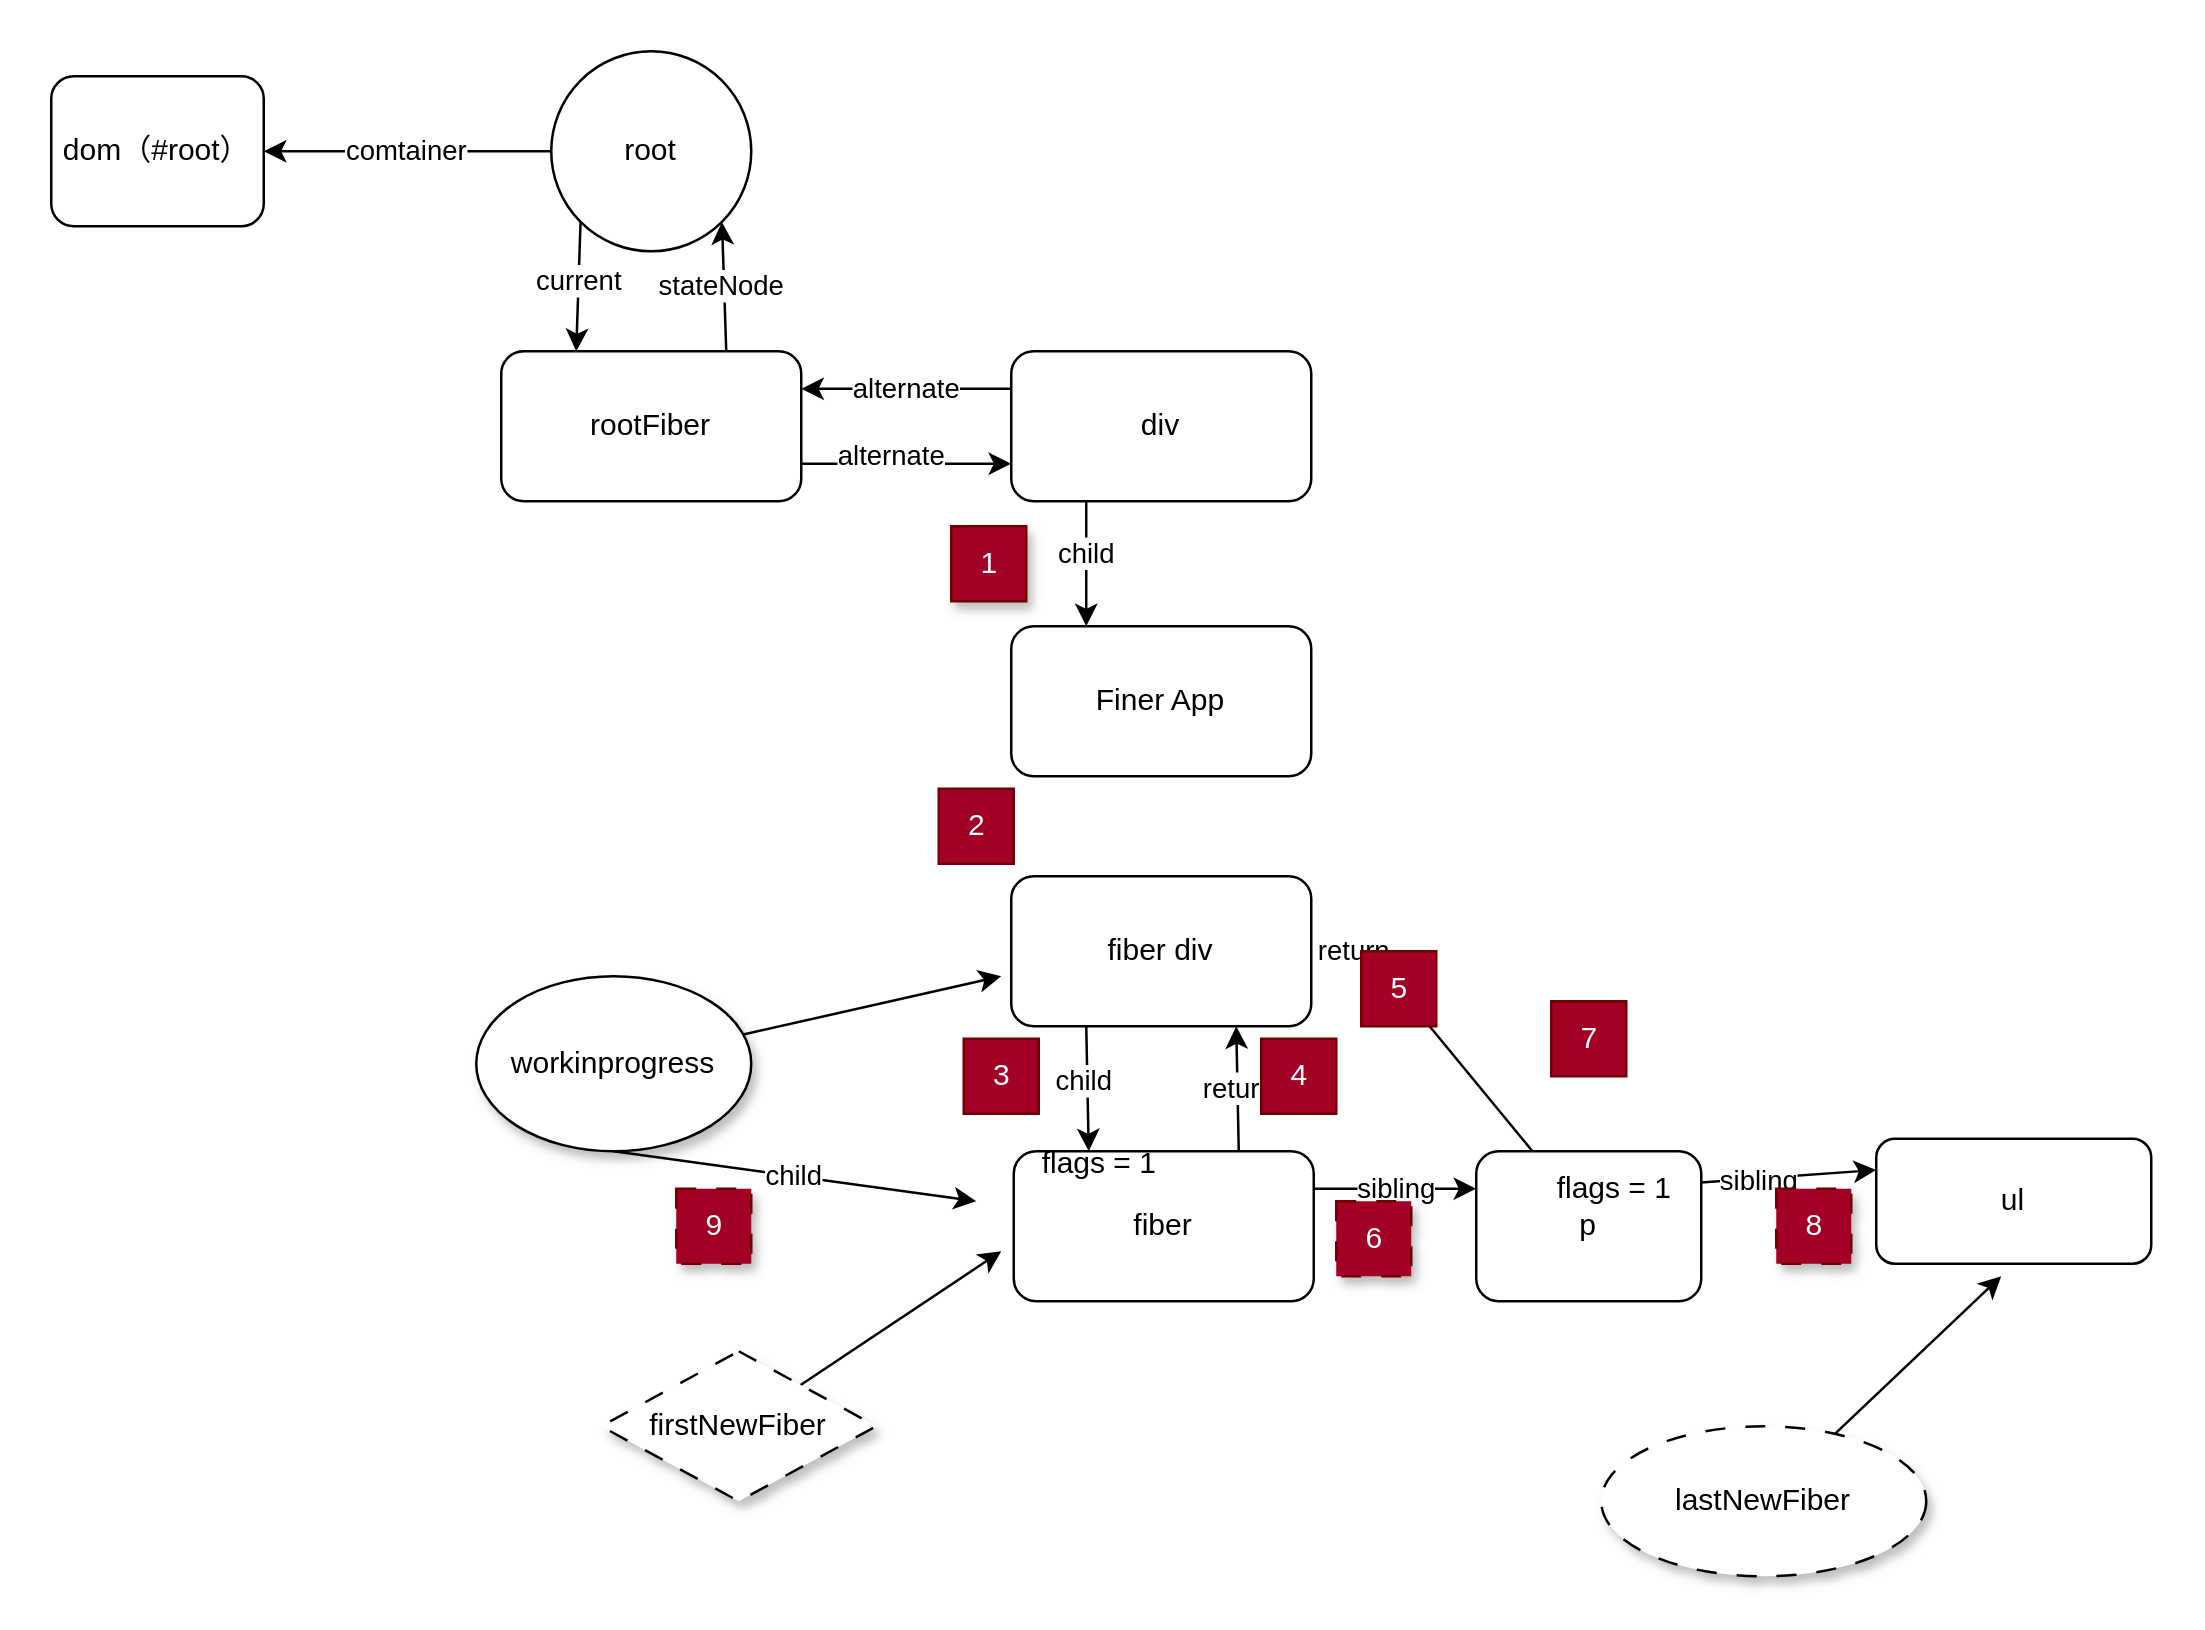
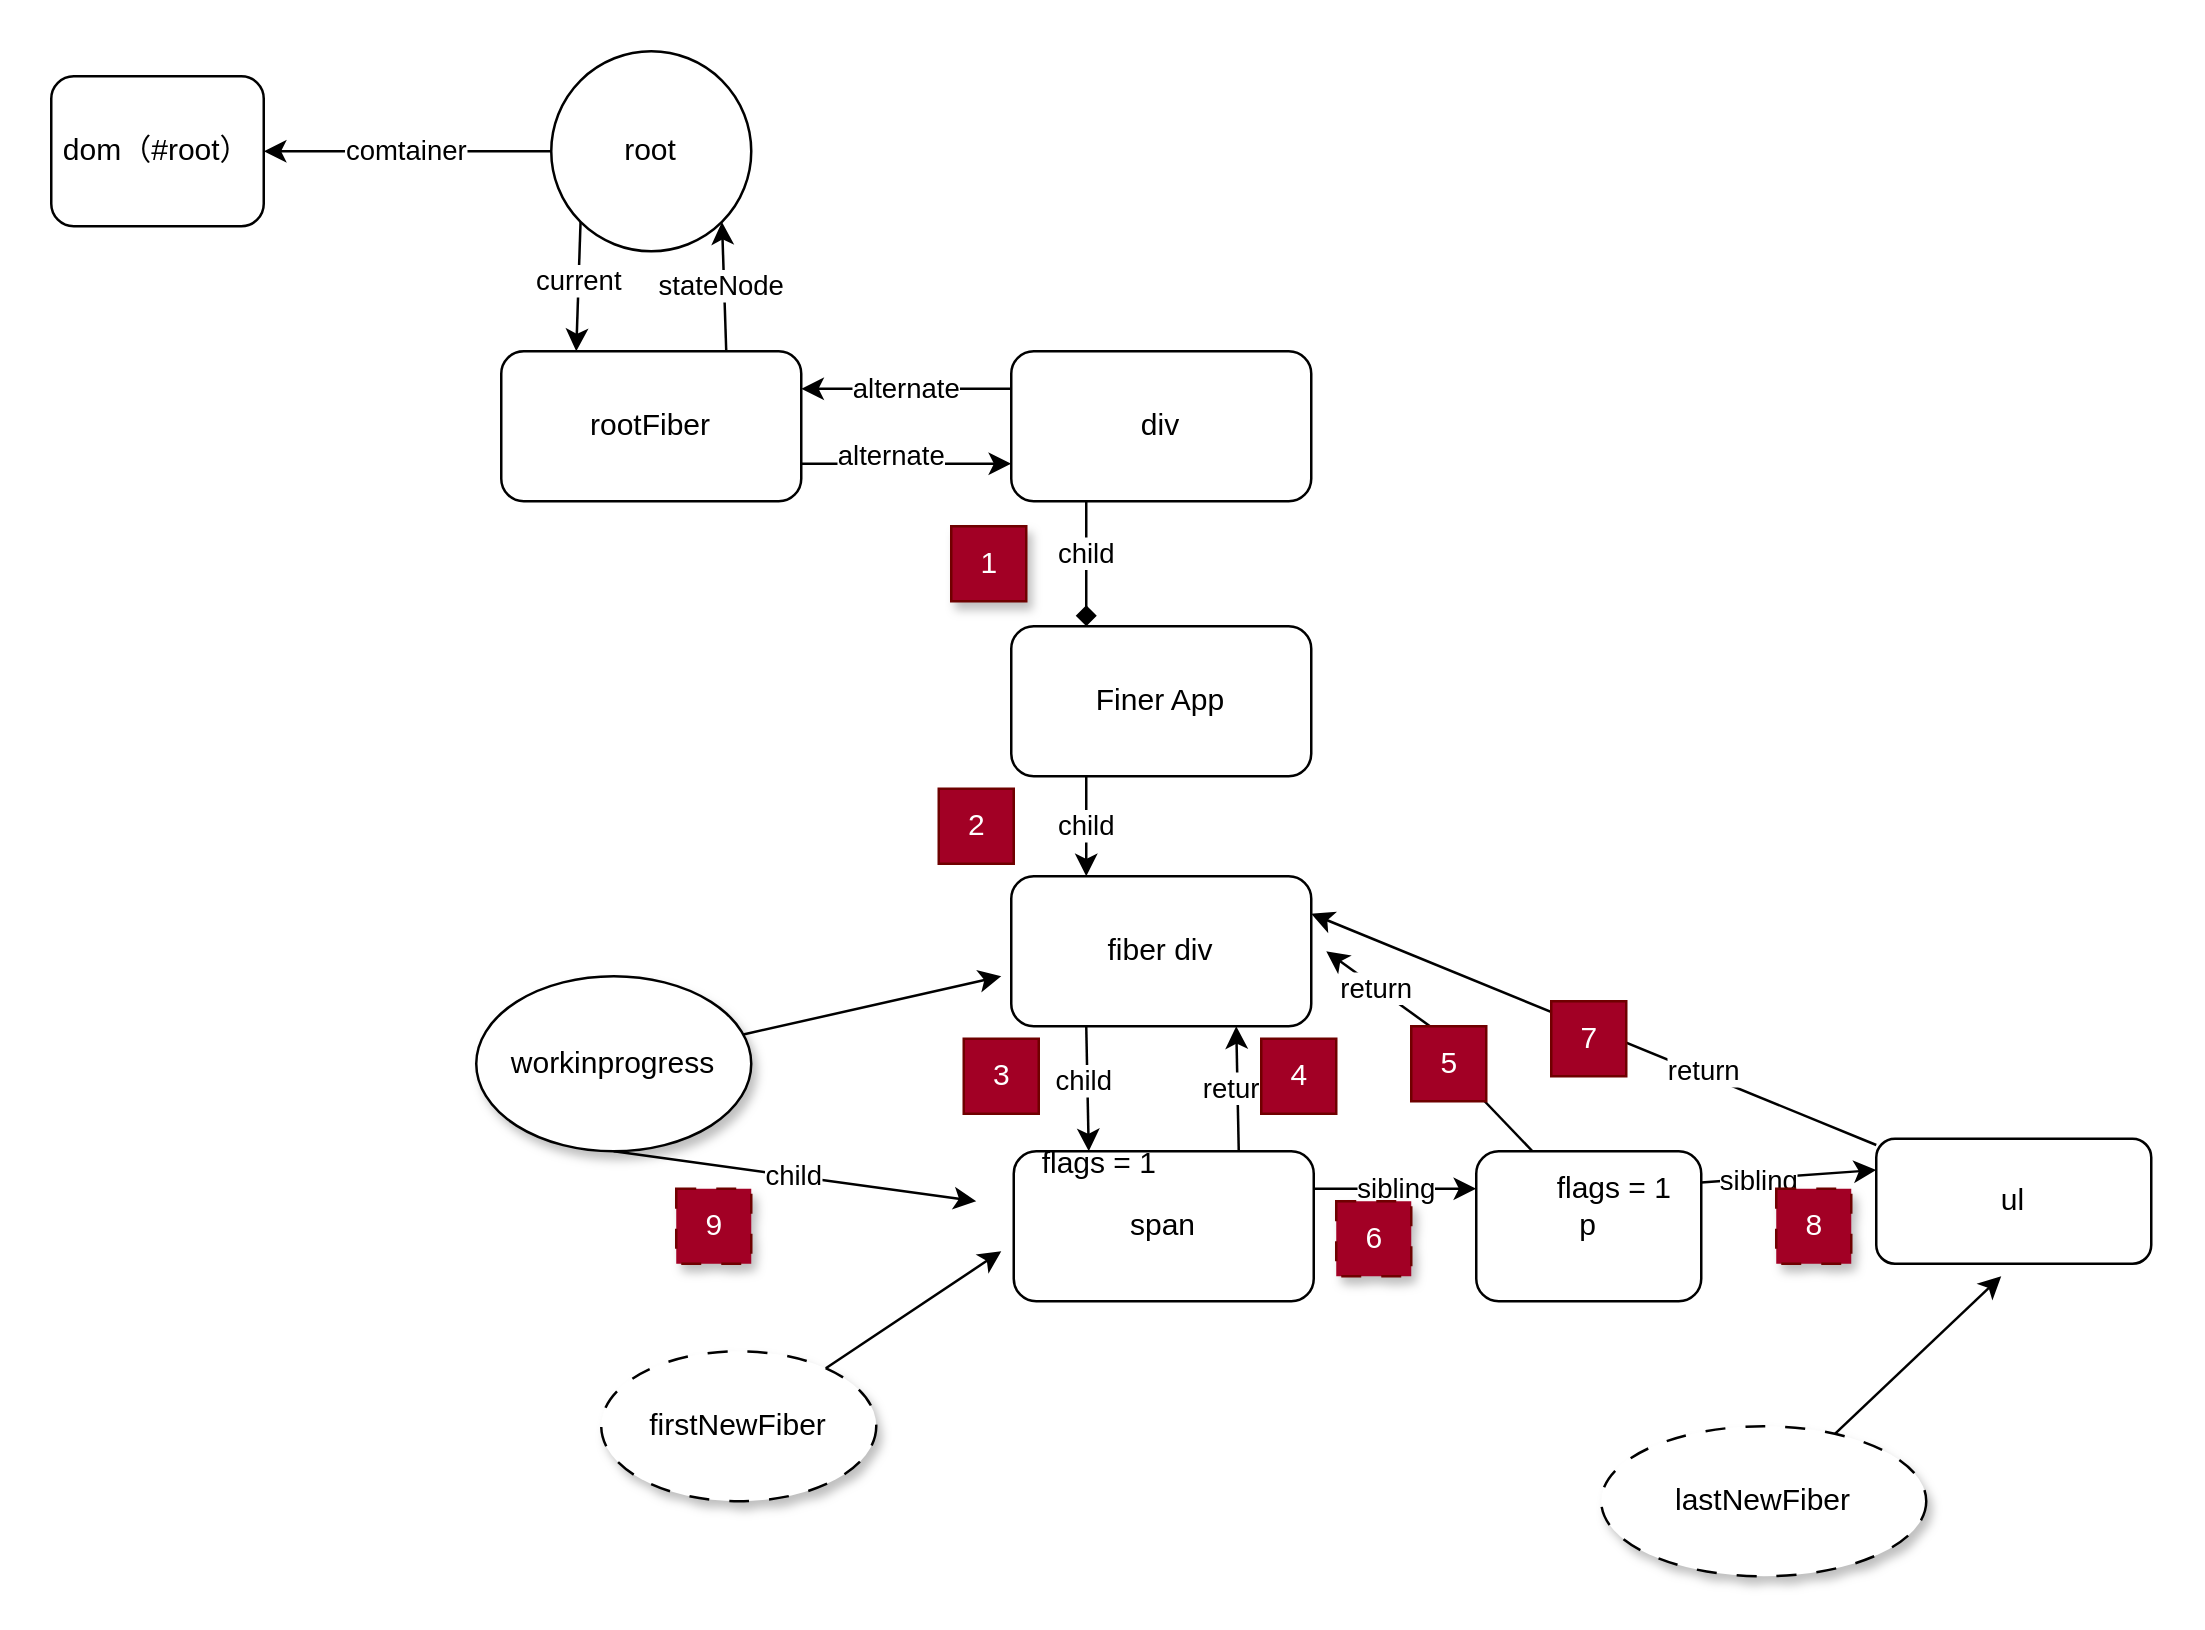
(1086, 607) -> (1086, 606)
none -> (1086, 841)
none -> (1439, 966)
(1399, 989) -> (1449, 1064)
(1164, 1226) -> (1164, 1226)
(739, 1426) -> (739, 1426)
